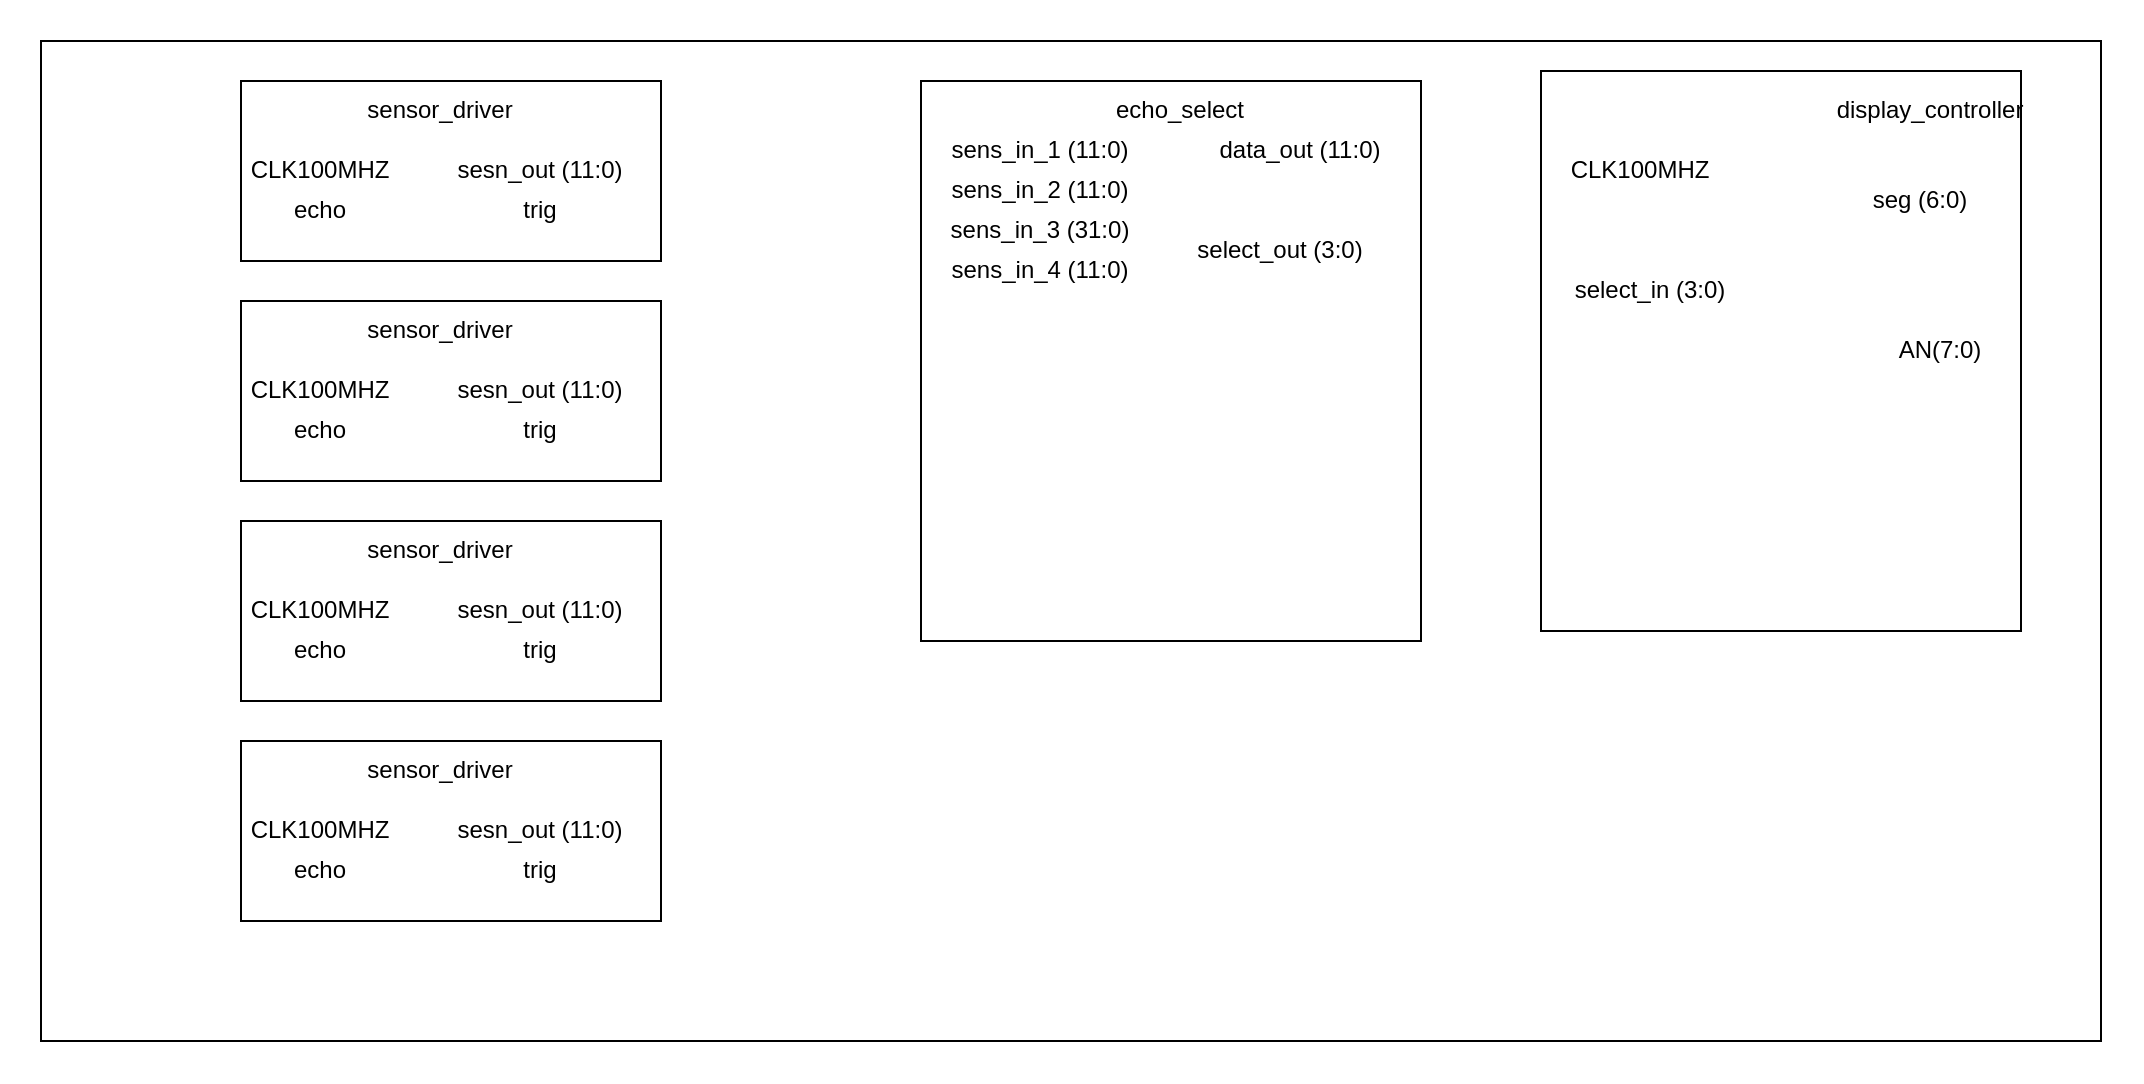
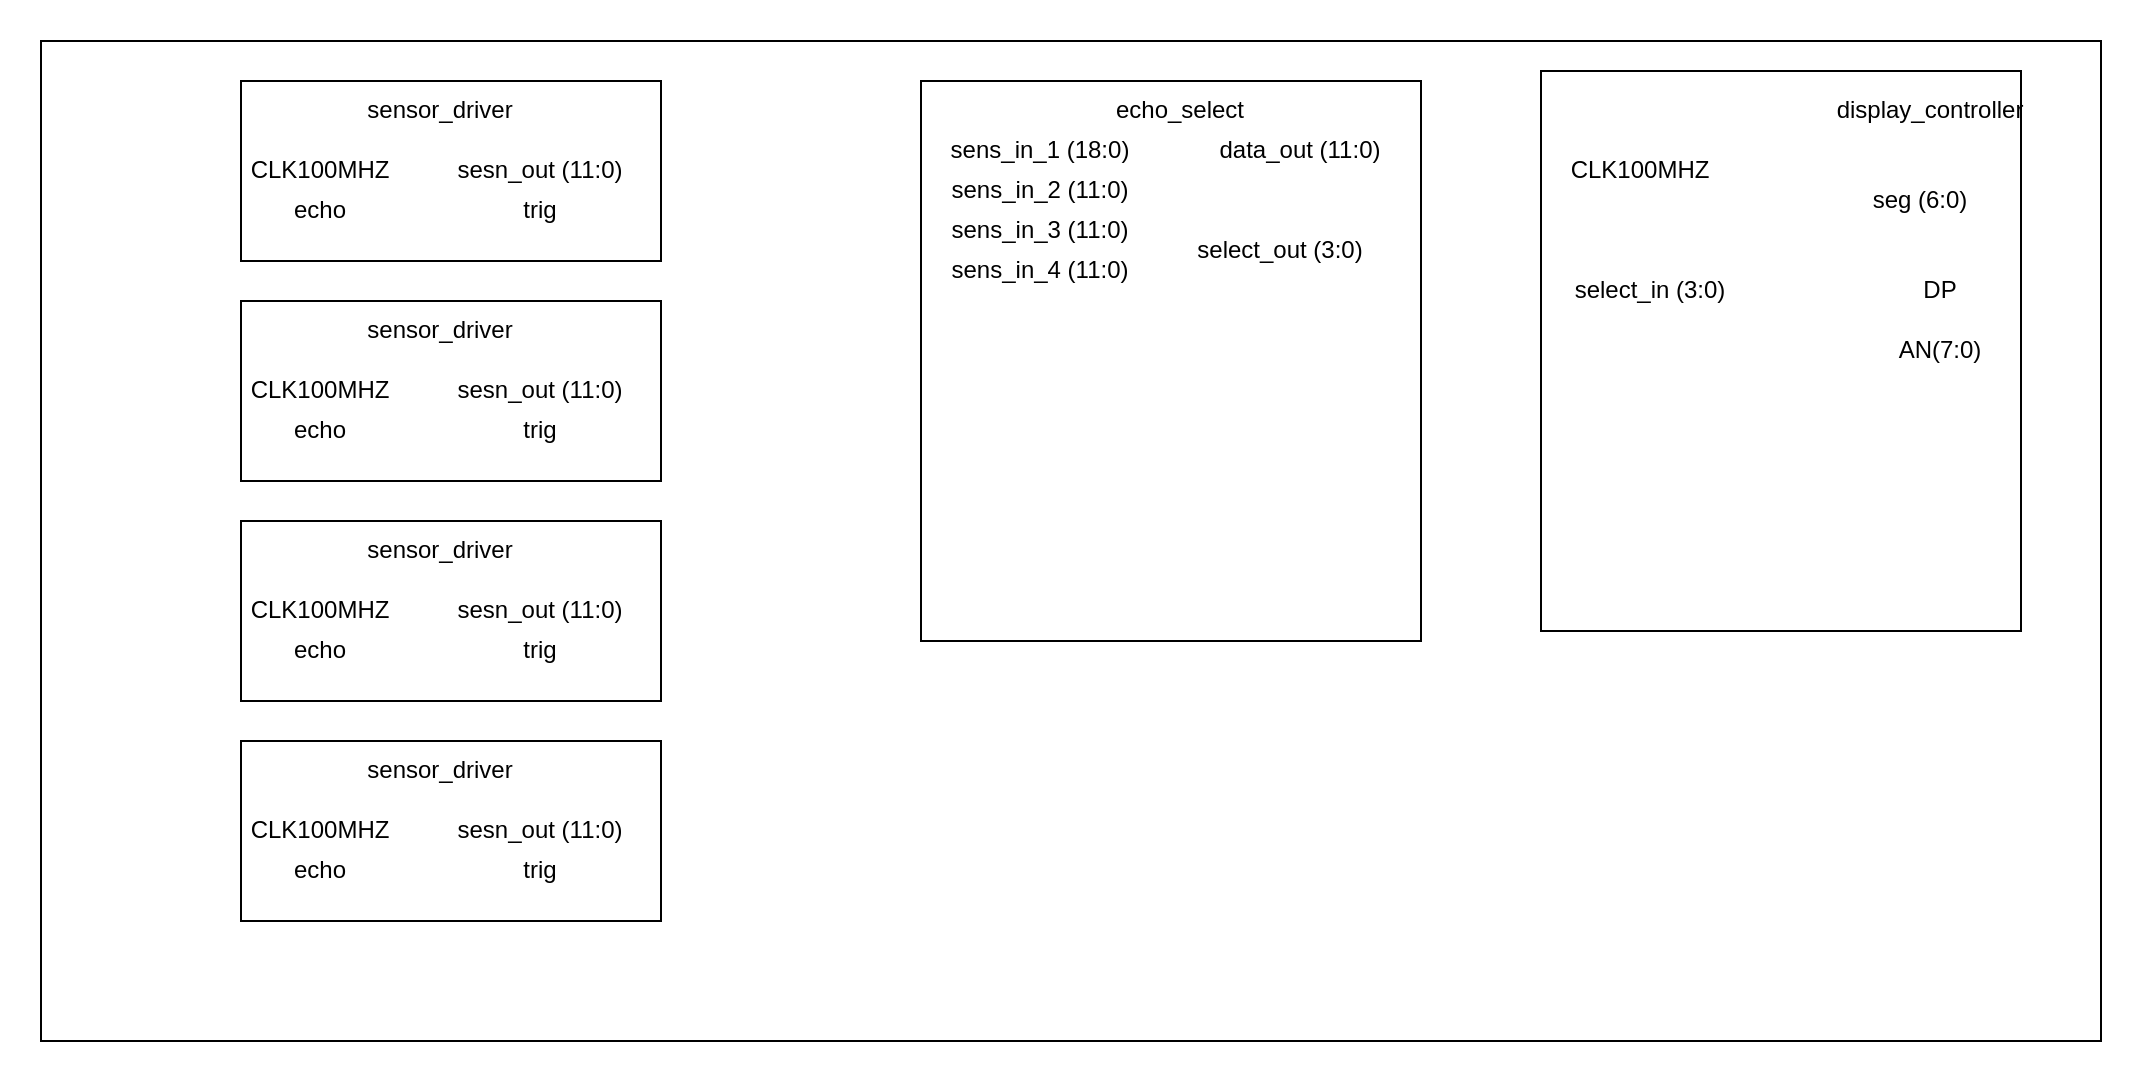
(1041, 151) -> (1041, 151)
(1041, 231) -> (1041, 231)
none -> (1941, 291)
